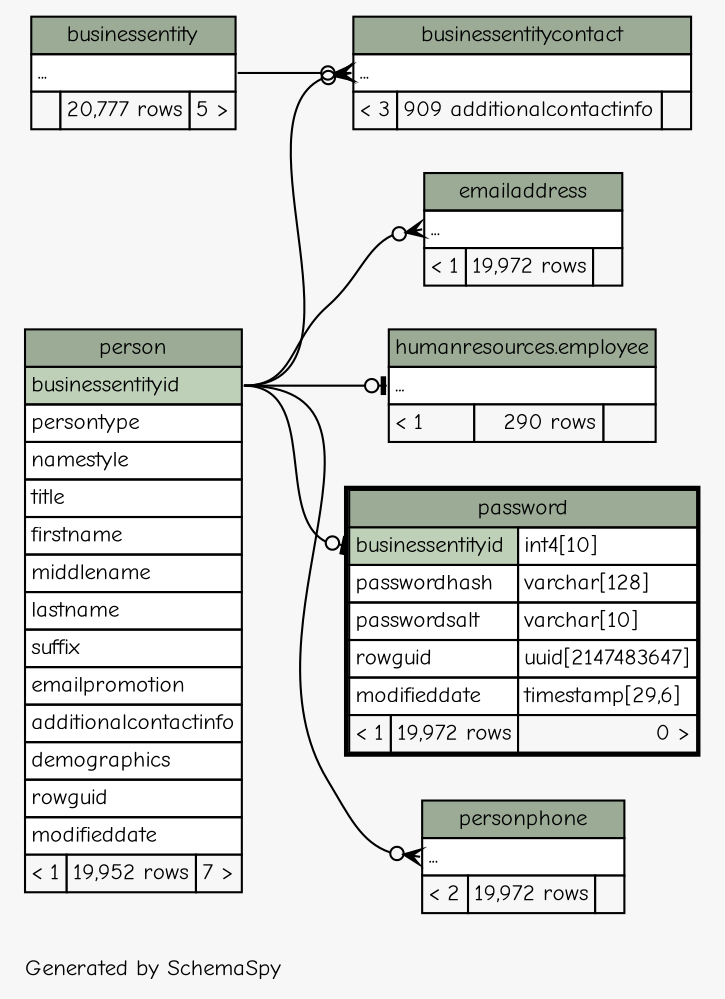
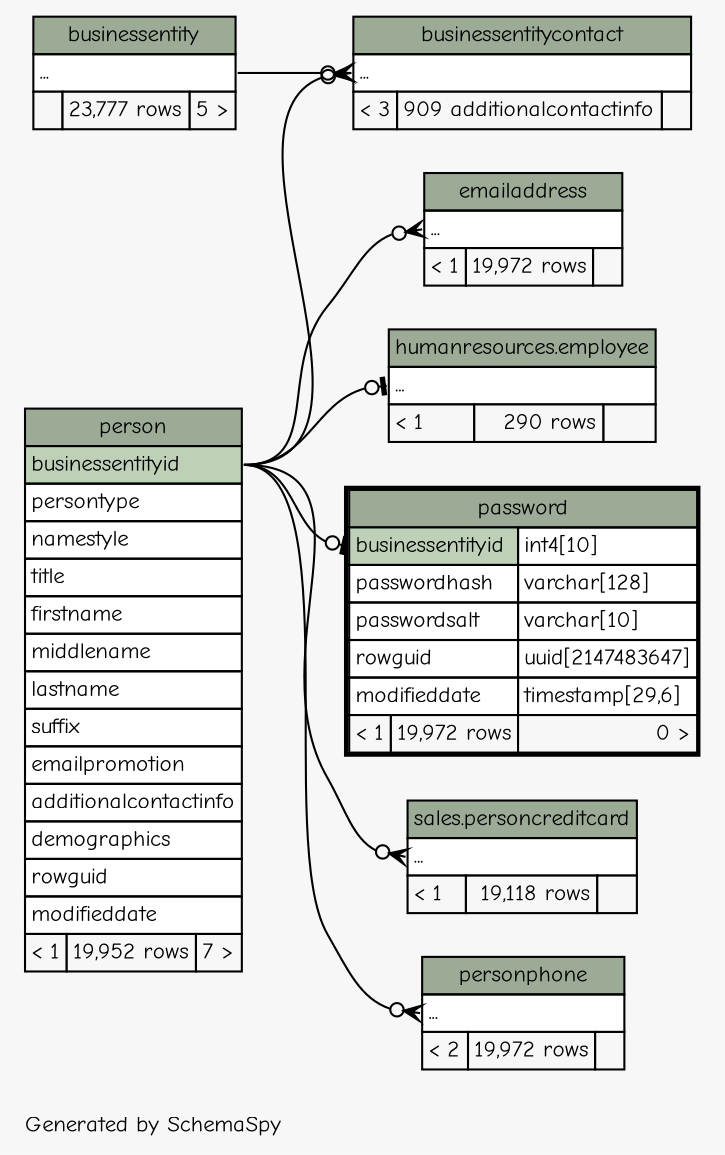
(125, 109) -> (126, 109)
none -> (522, 857)
